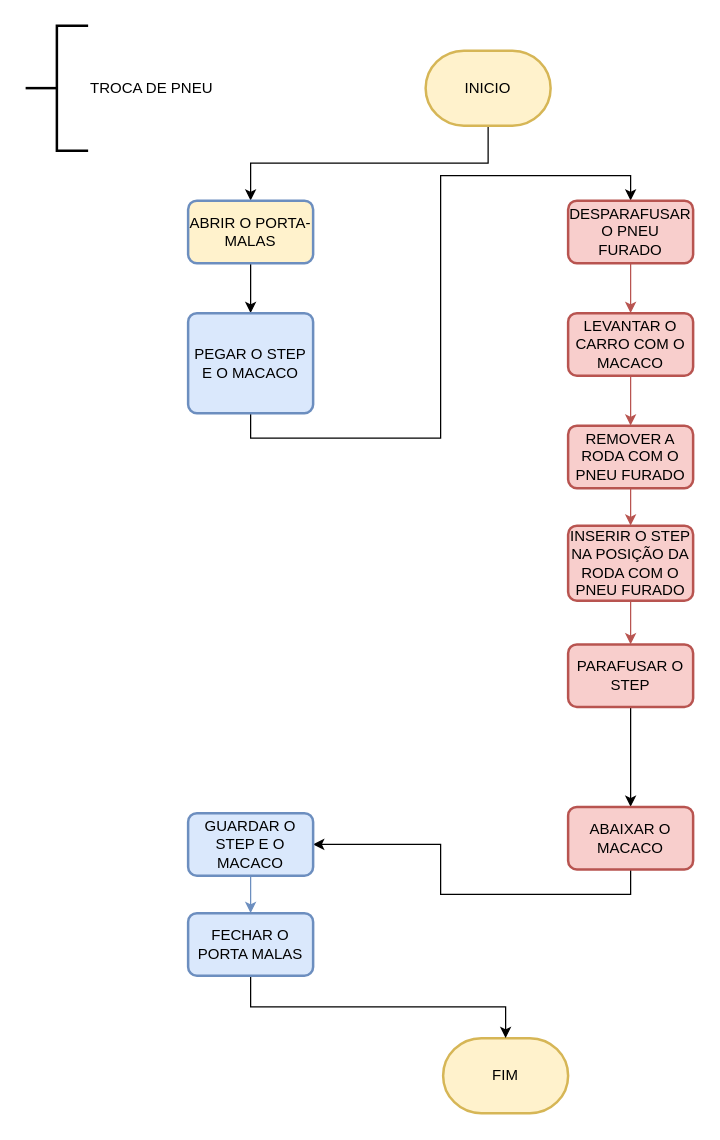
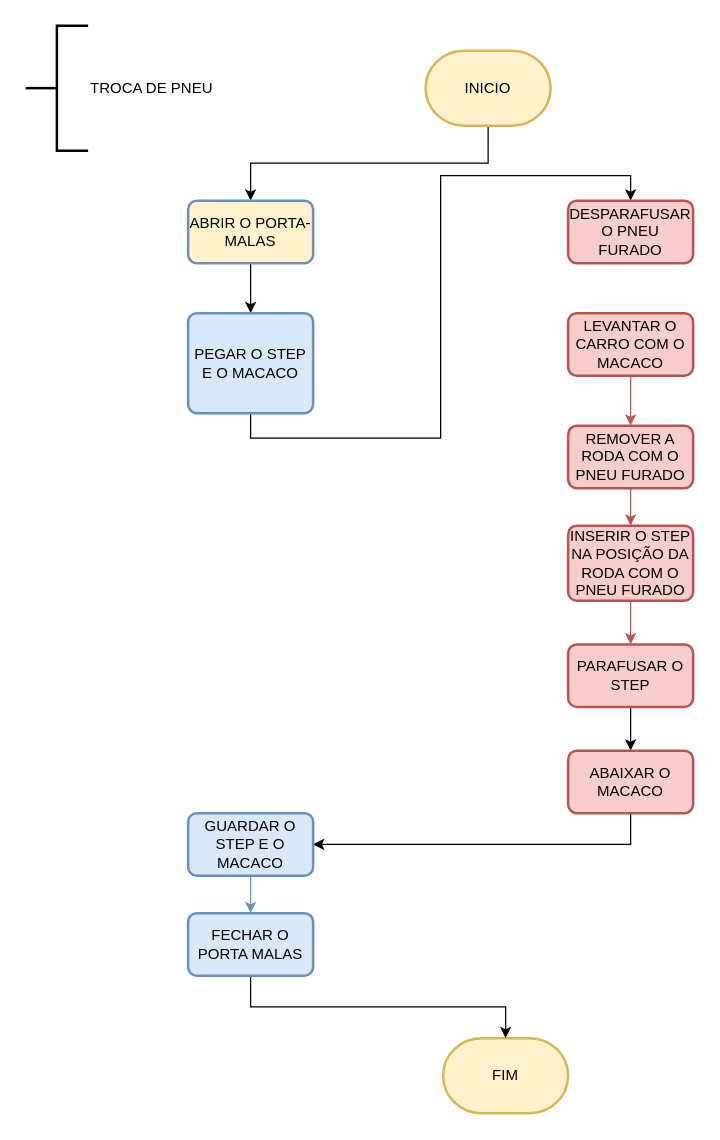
(631, 284) -> none
(631, 838) -> (631, 782)
